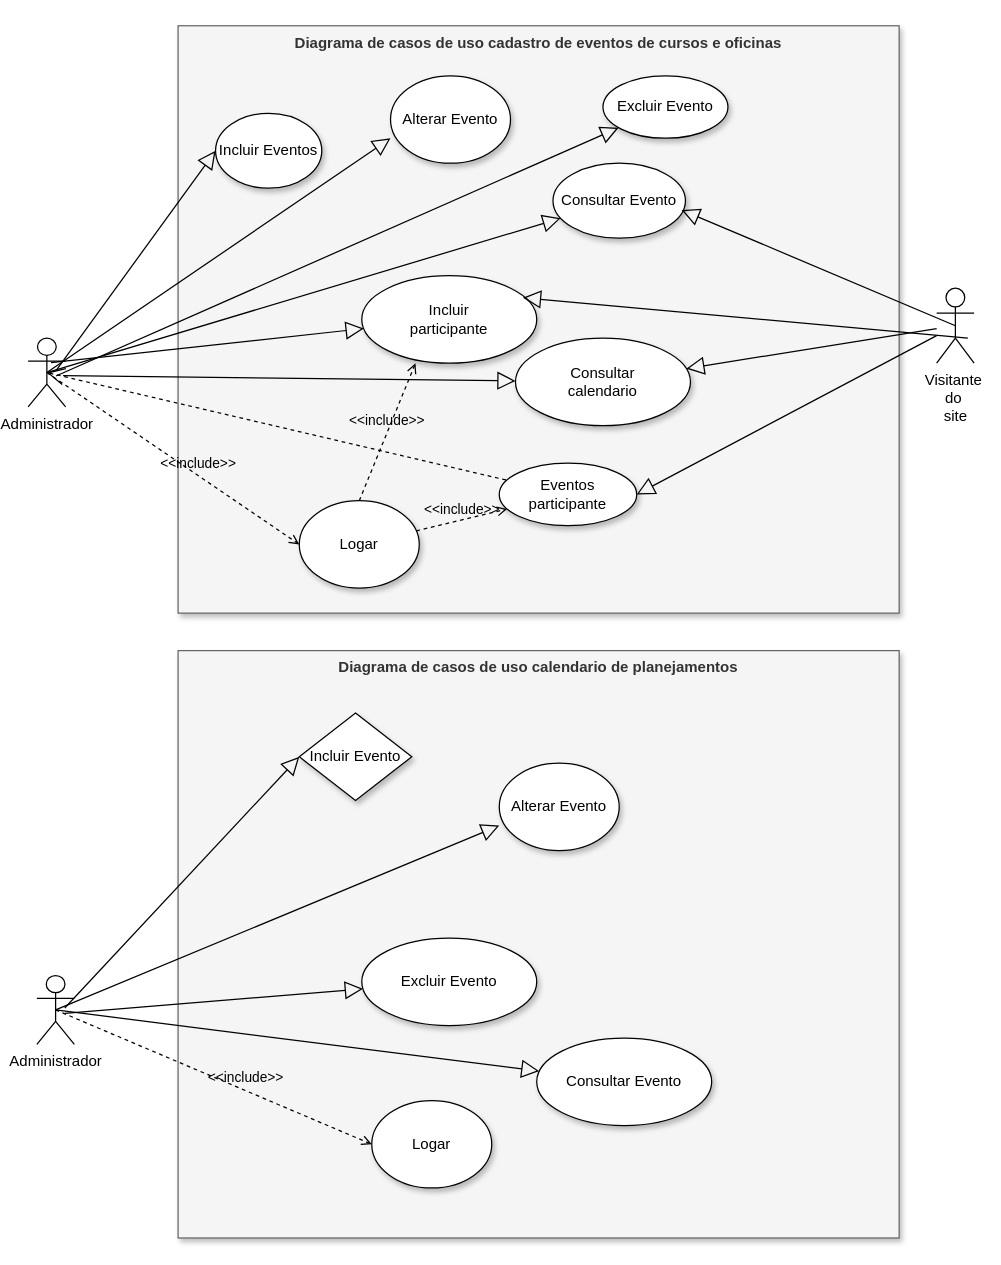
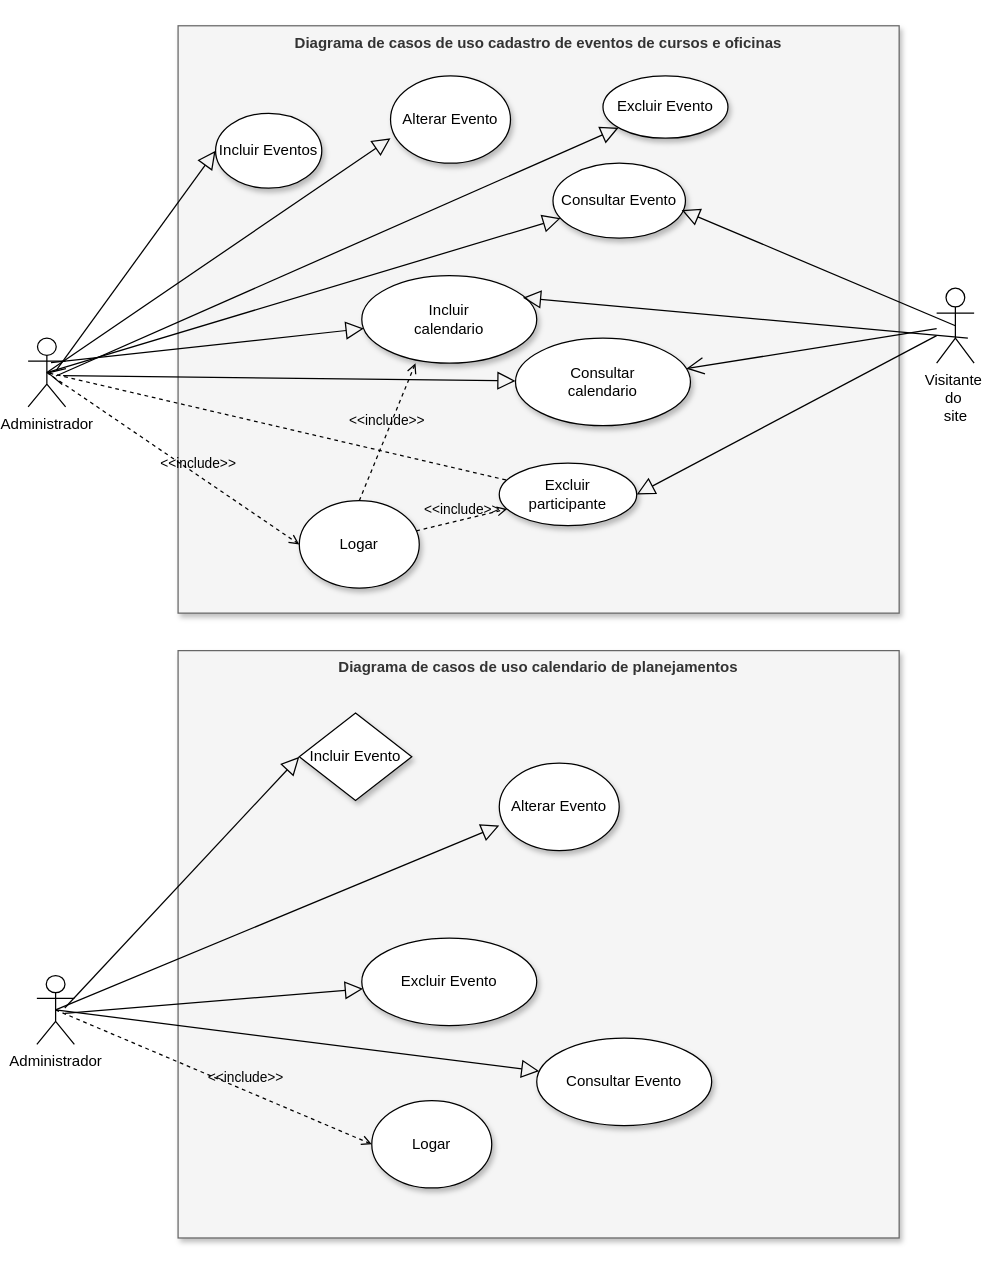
(449, 319) -> (449, 319)
(705, 366) -> (698, 367)
(568, 494) -> (568, 494)
